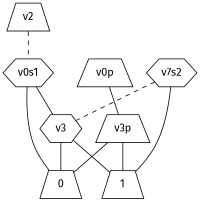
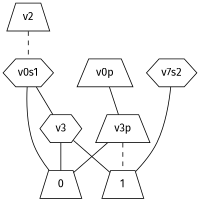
(119, 99) -> none
(123, 157) -> (123, 157)
